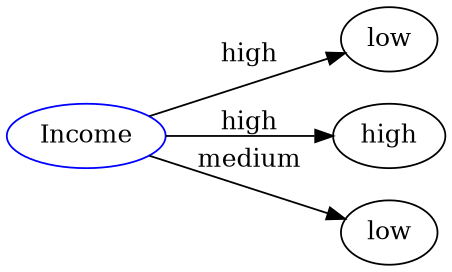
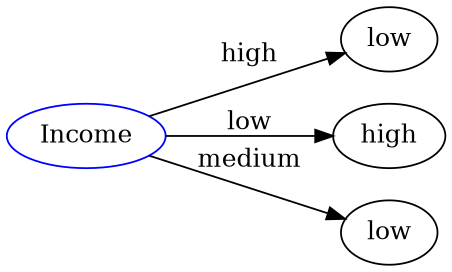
(249, 123) -> (249, 123)
